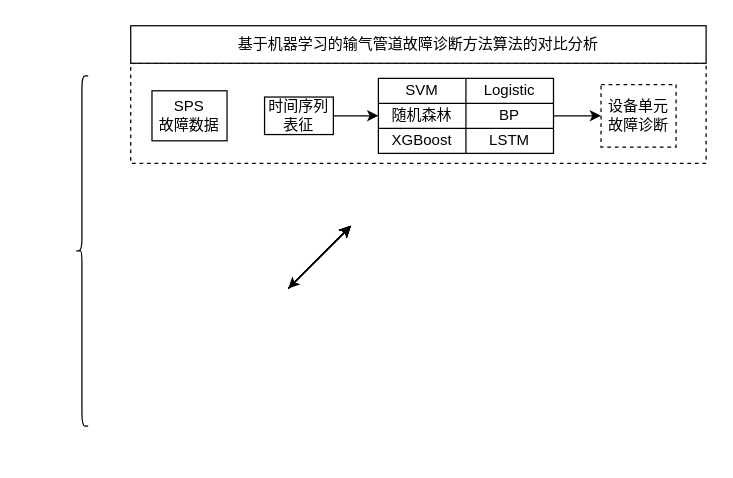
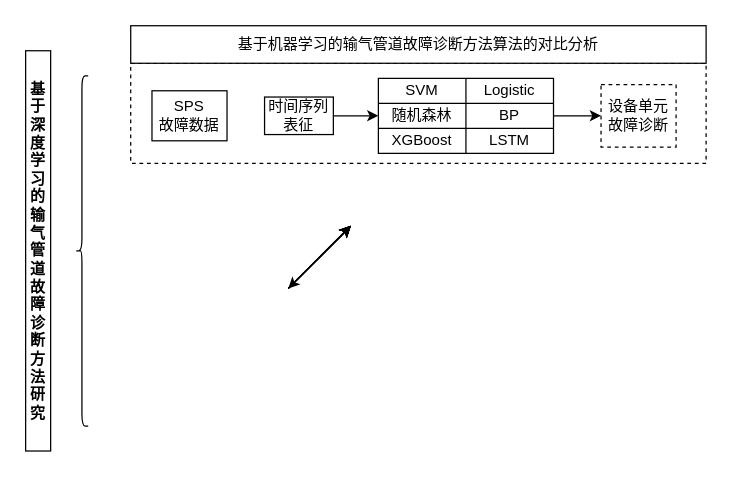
none -> (38, 251)
